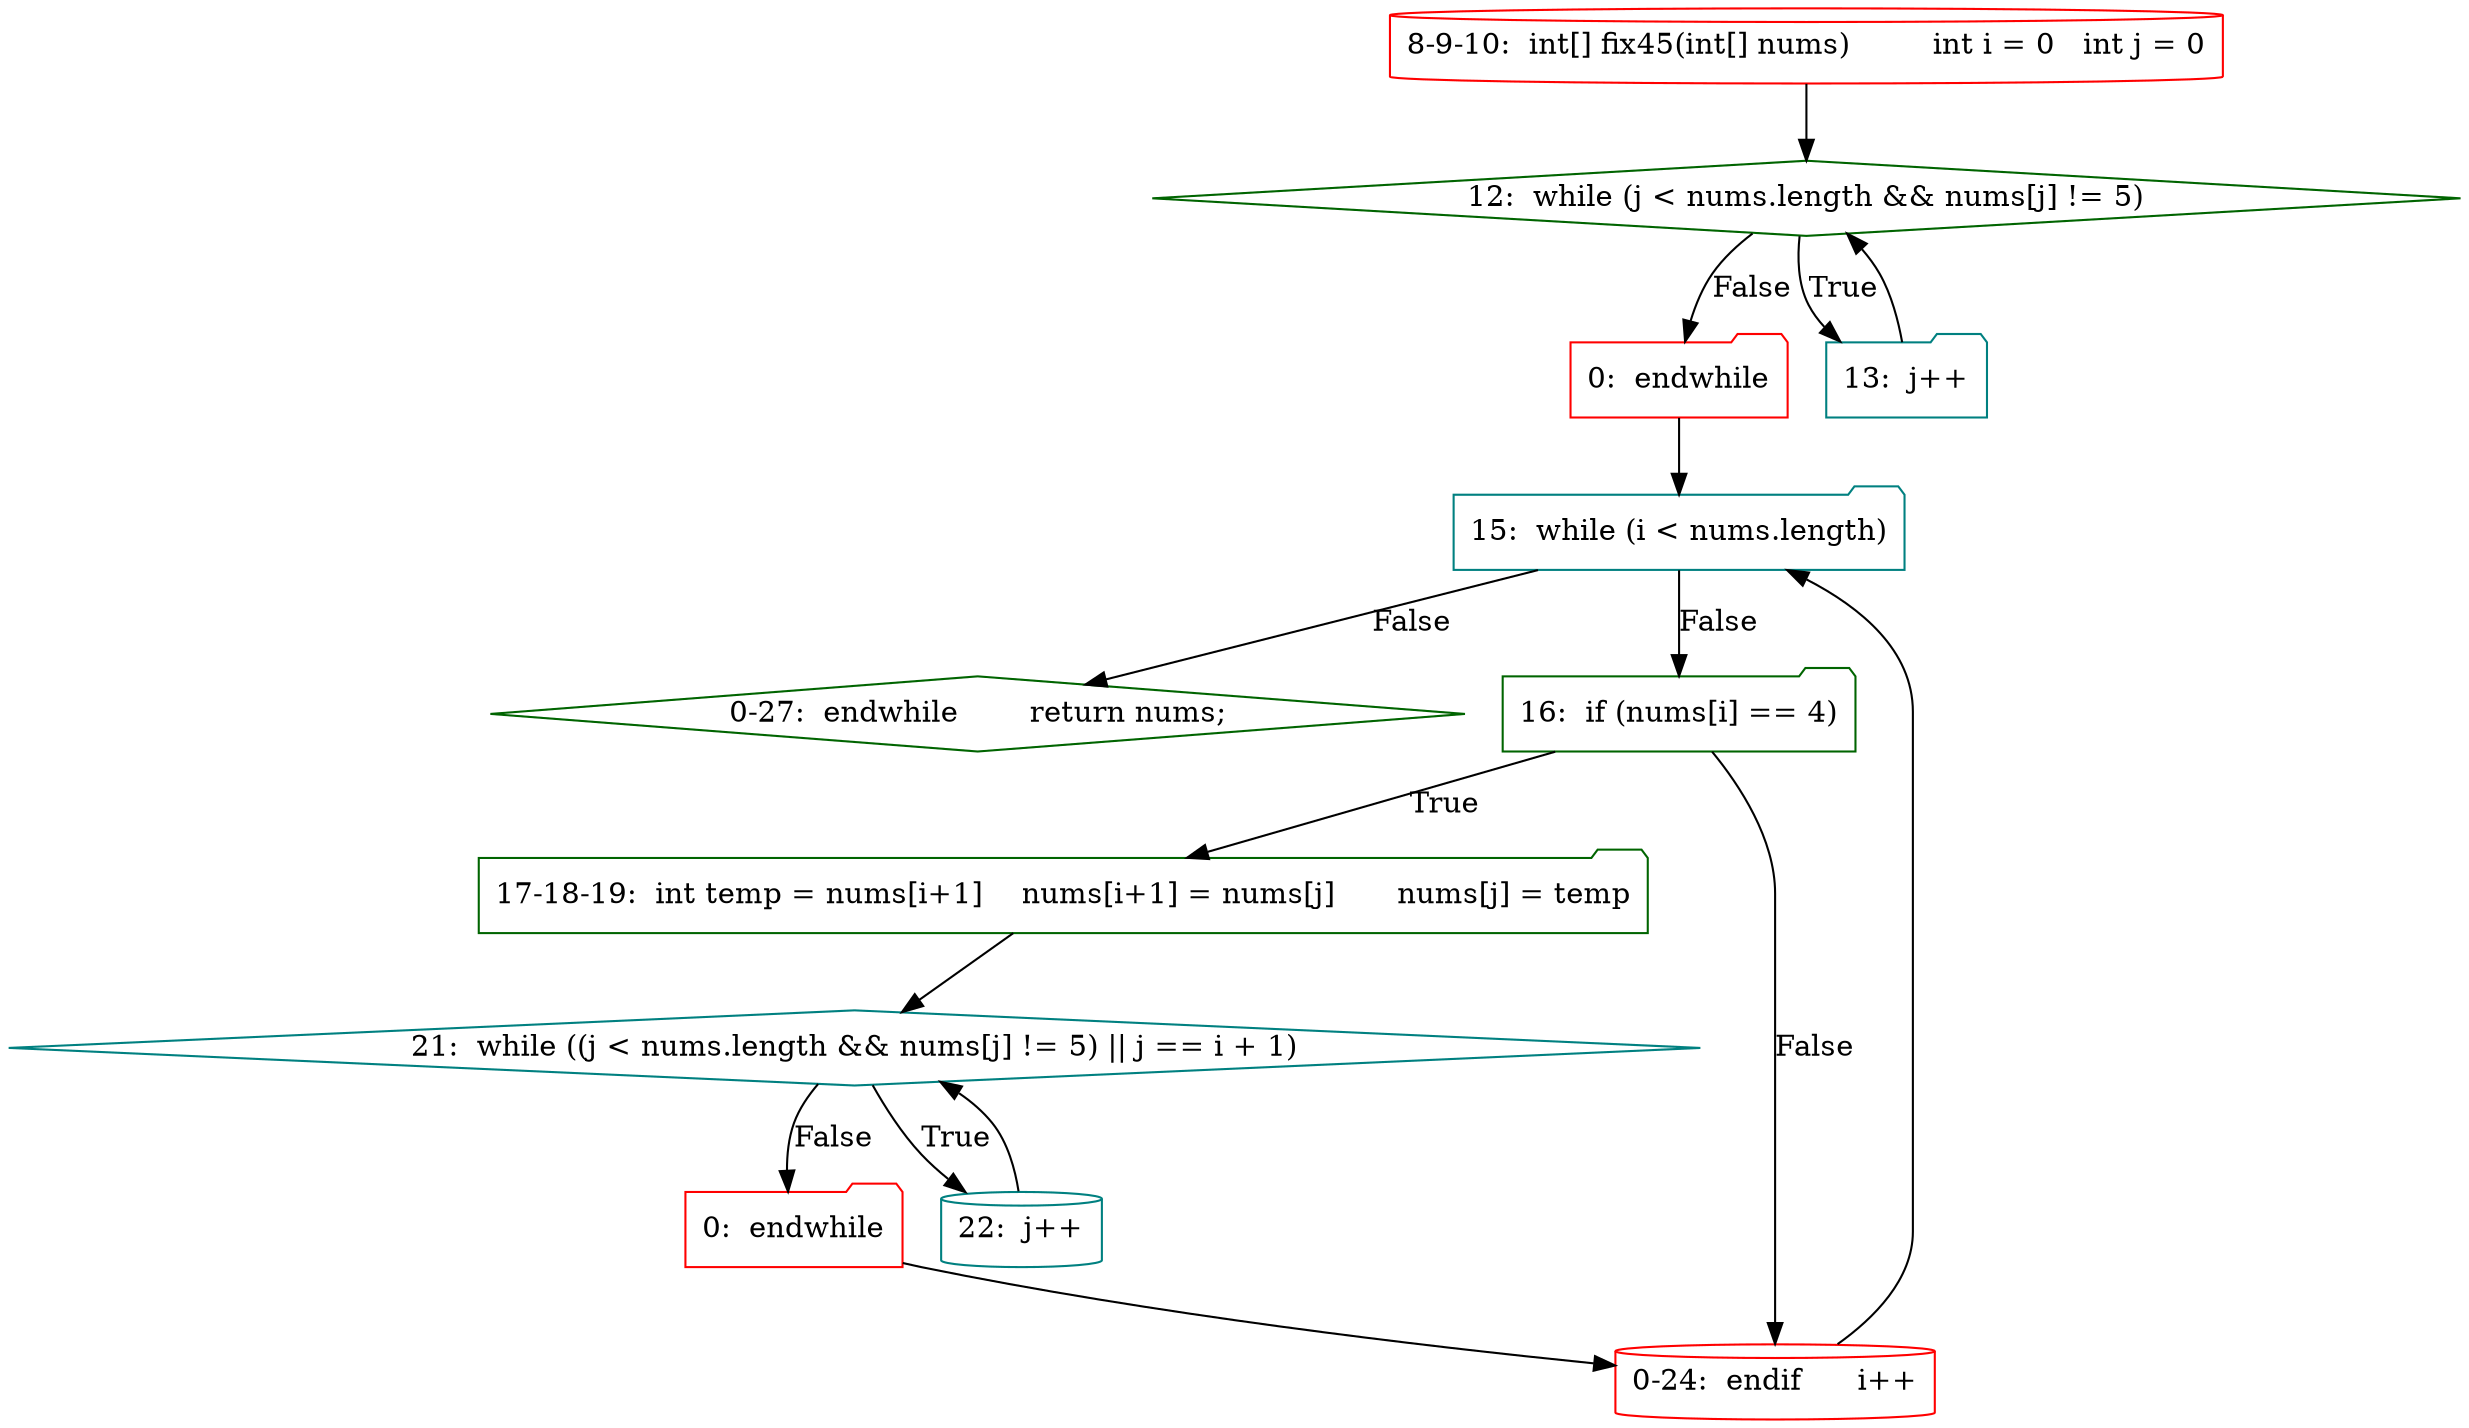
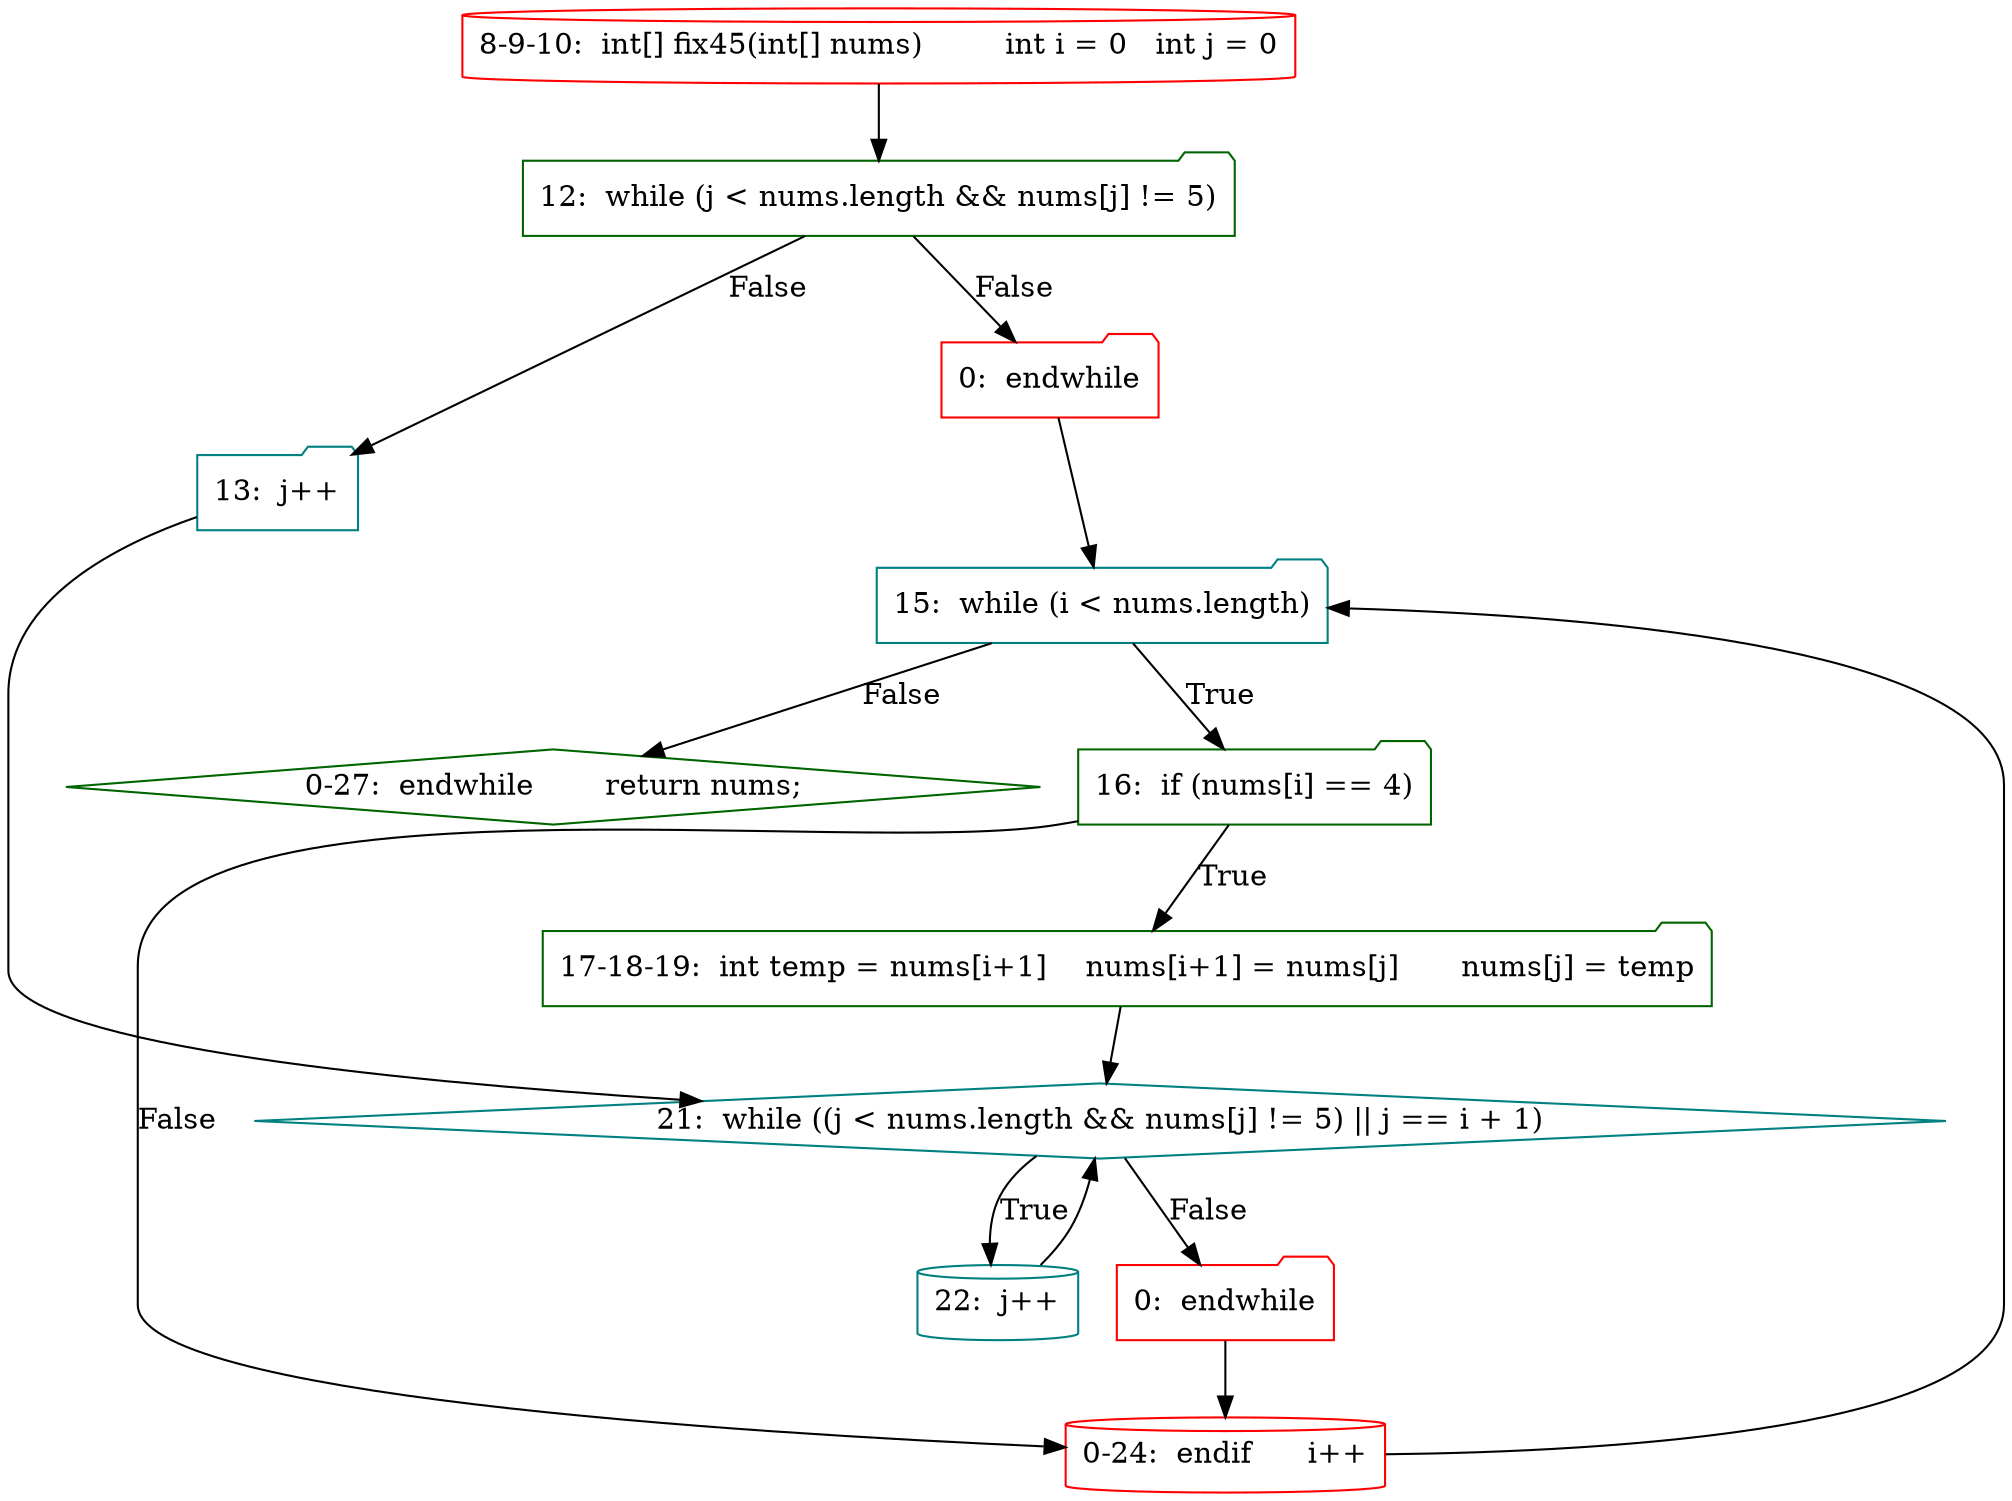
(1806, 198) -> (879, 198)
(1844, 289) -> (768, 289)
(1889, 293) -> (63, 1015)
(1719, 623) -> (1221, 696)
